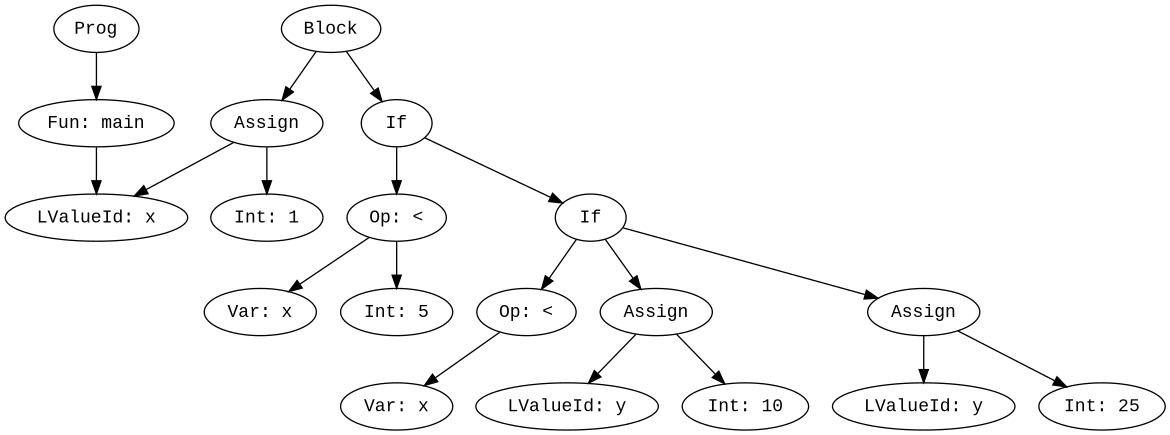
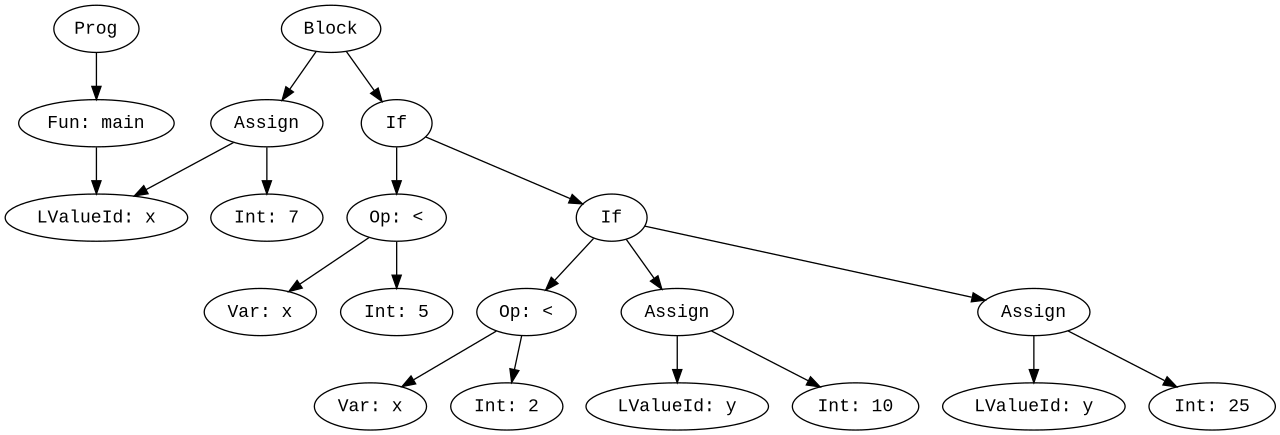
(267, 218) -> (267, 218)
none -> (507, 406)
